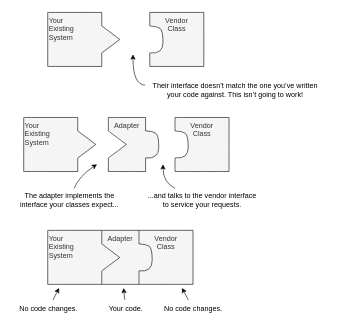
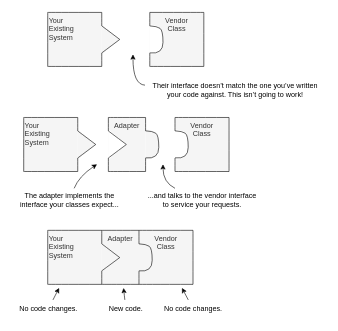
(126, 309) -> (126, 309)
